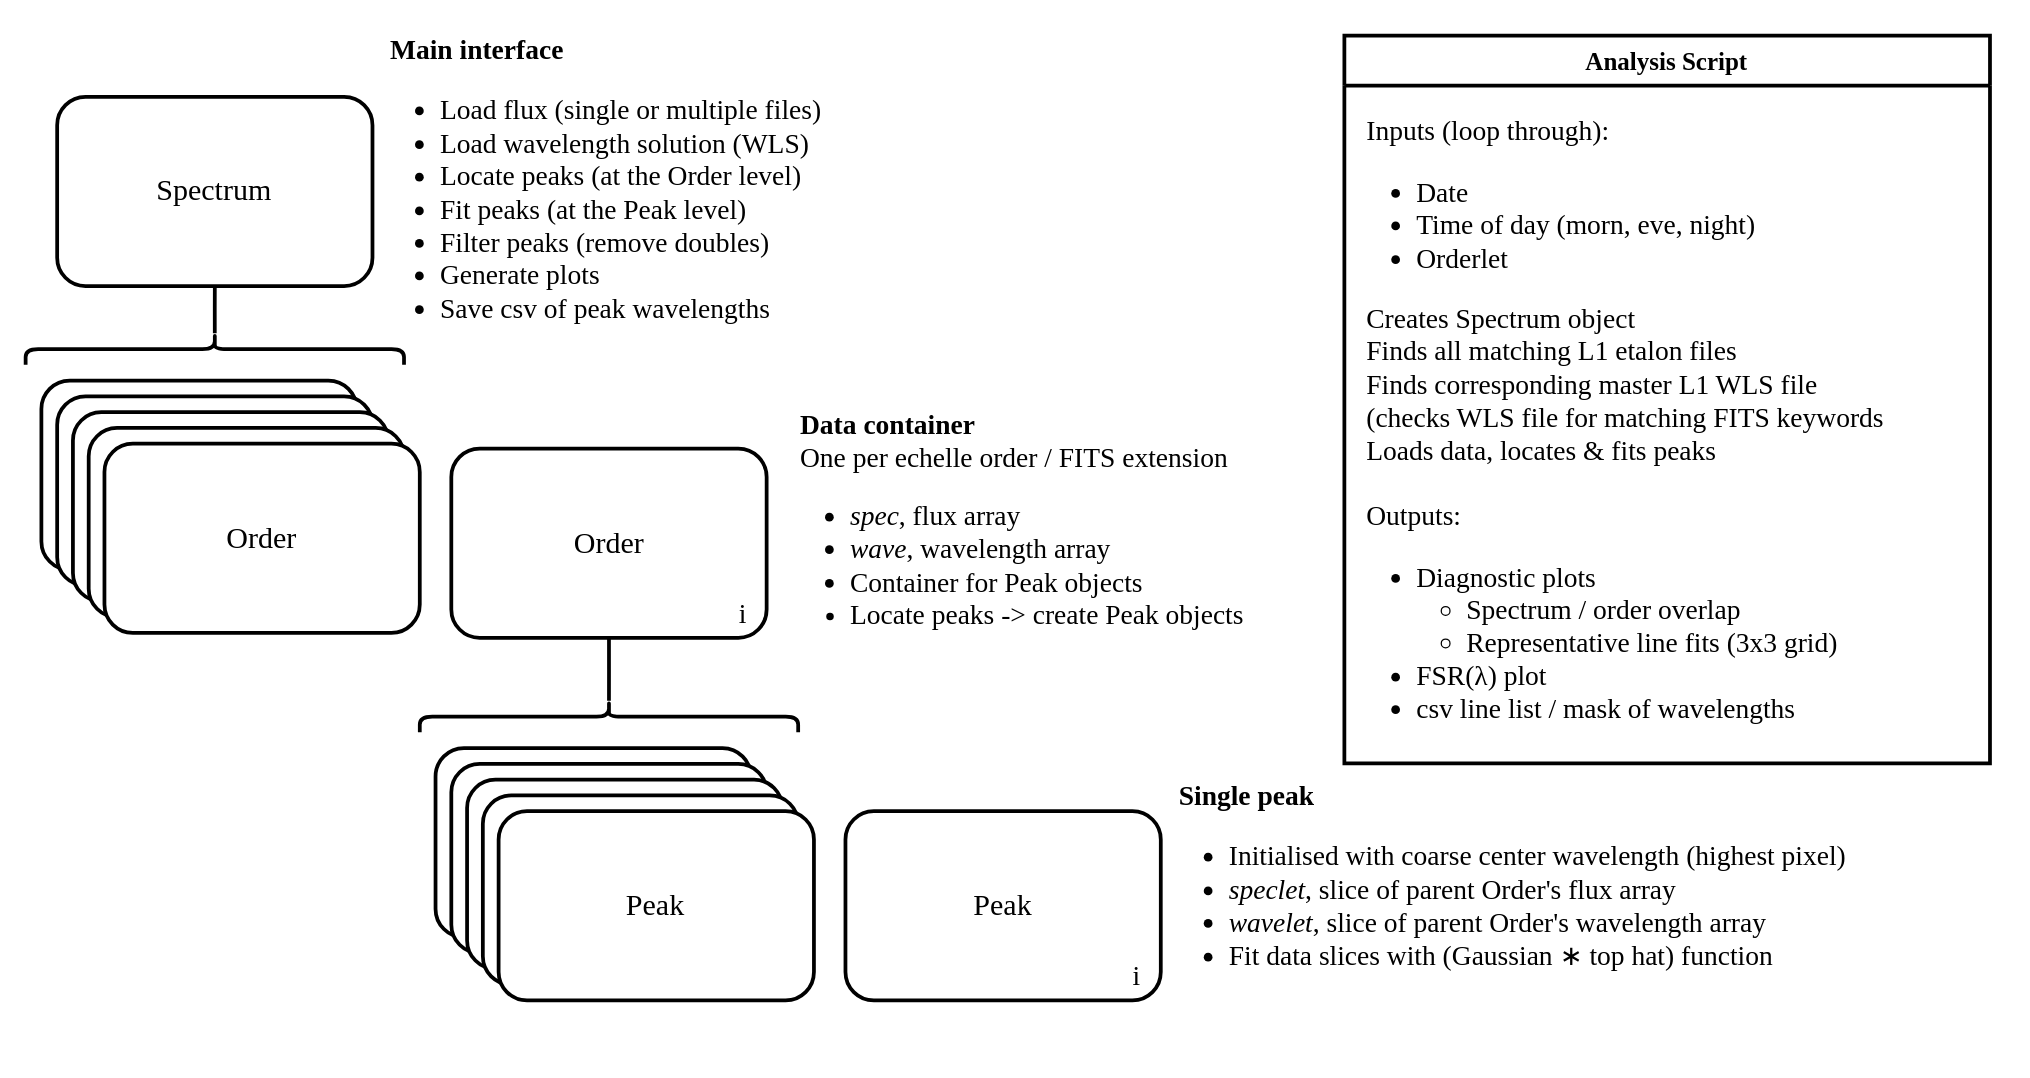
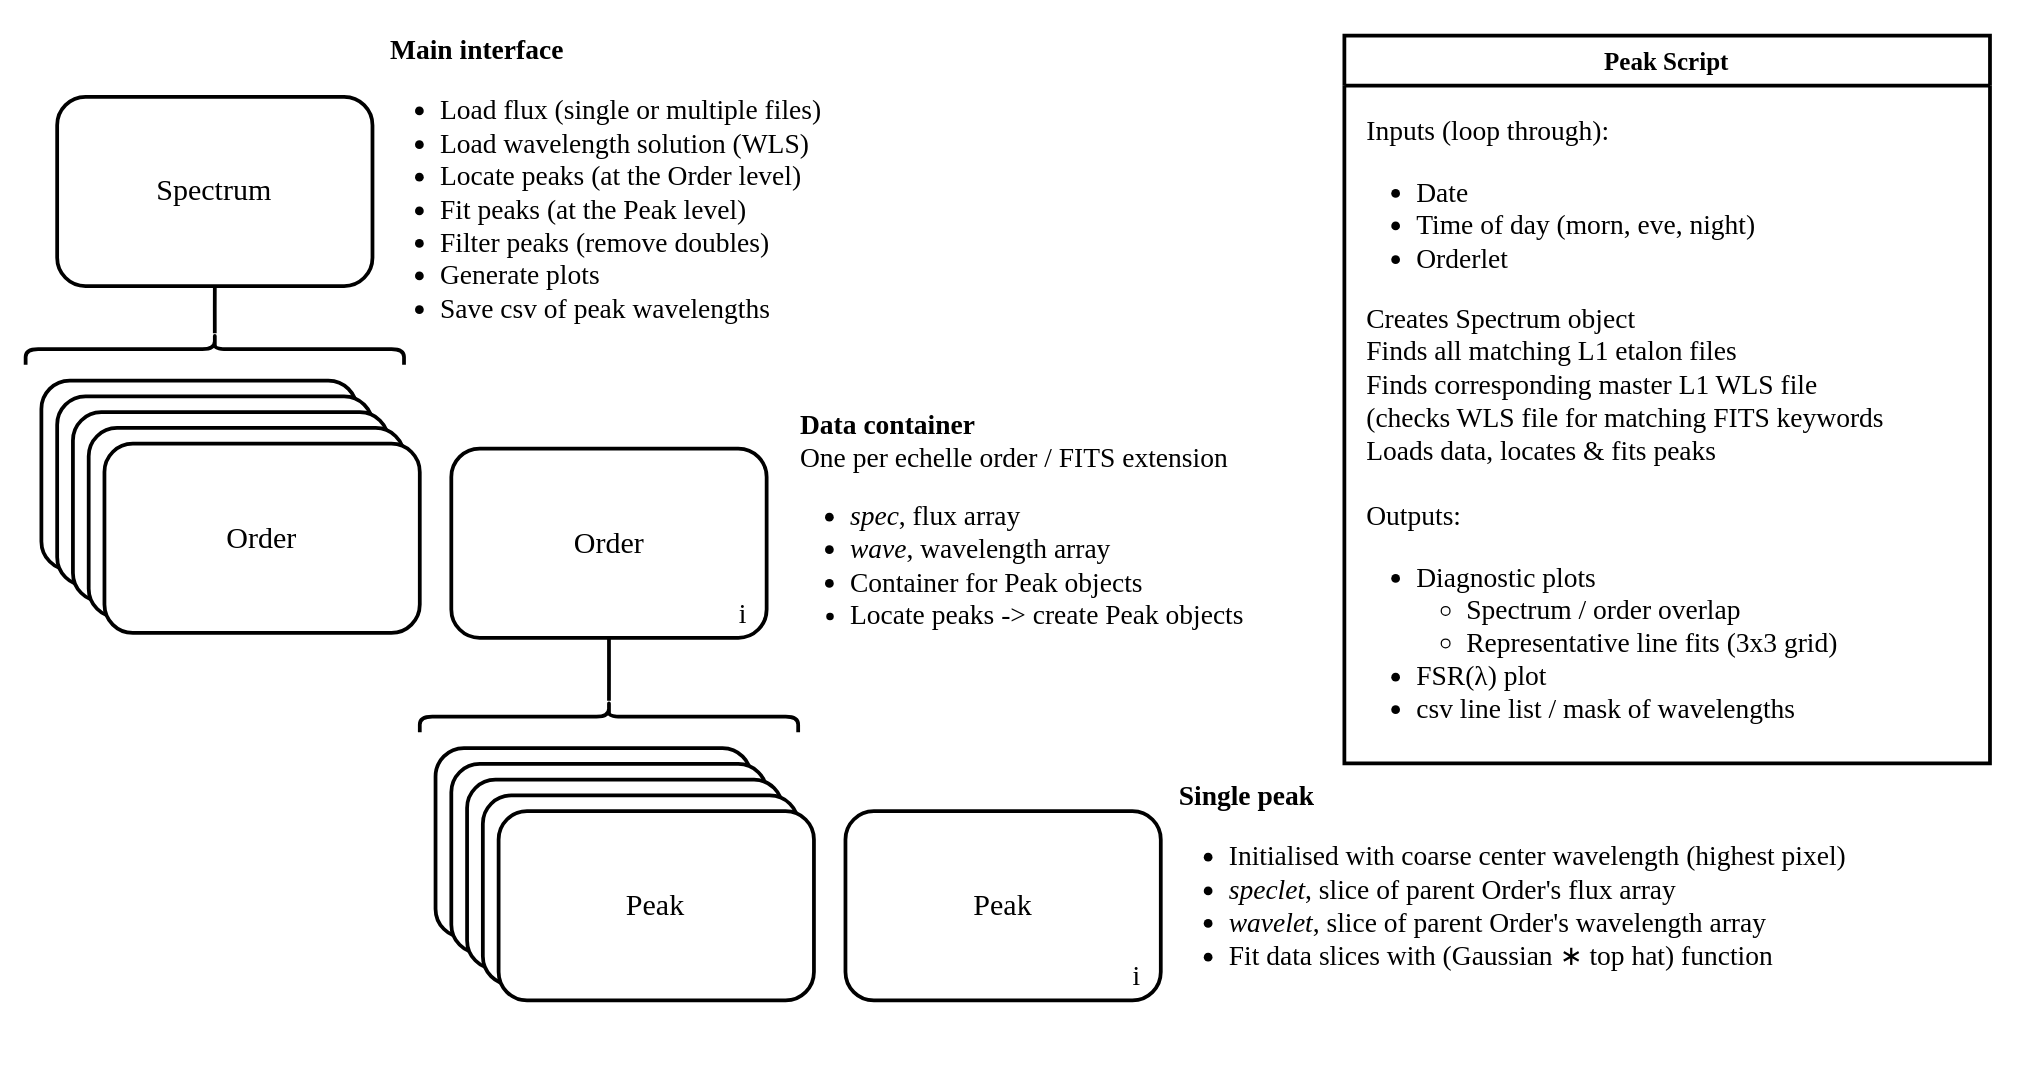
(1667, 61) -> (1667, 61)
